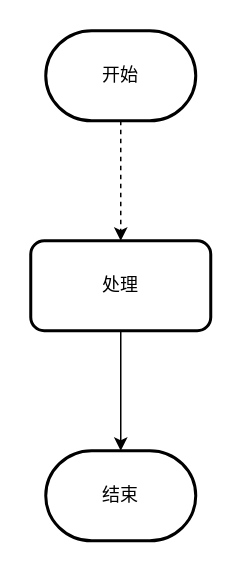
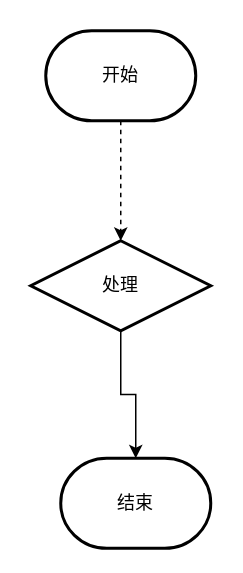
(121, 286) -> (121, 286)
(121, 496) -> (136, 503)
